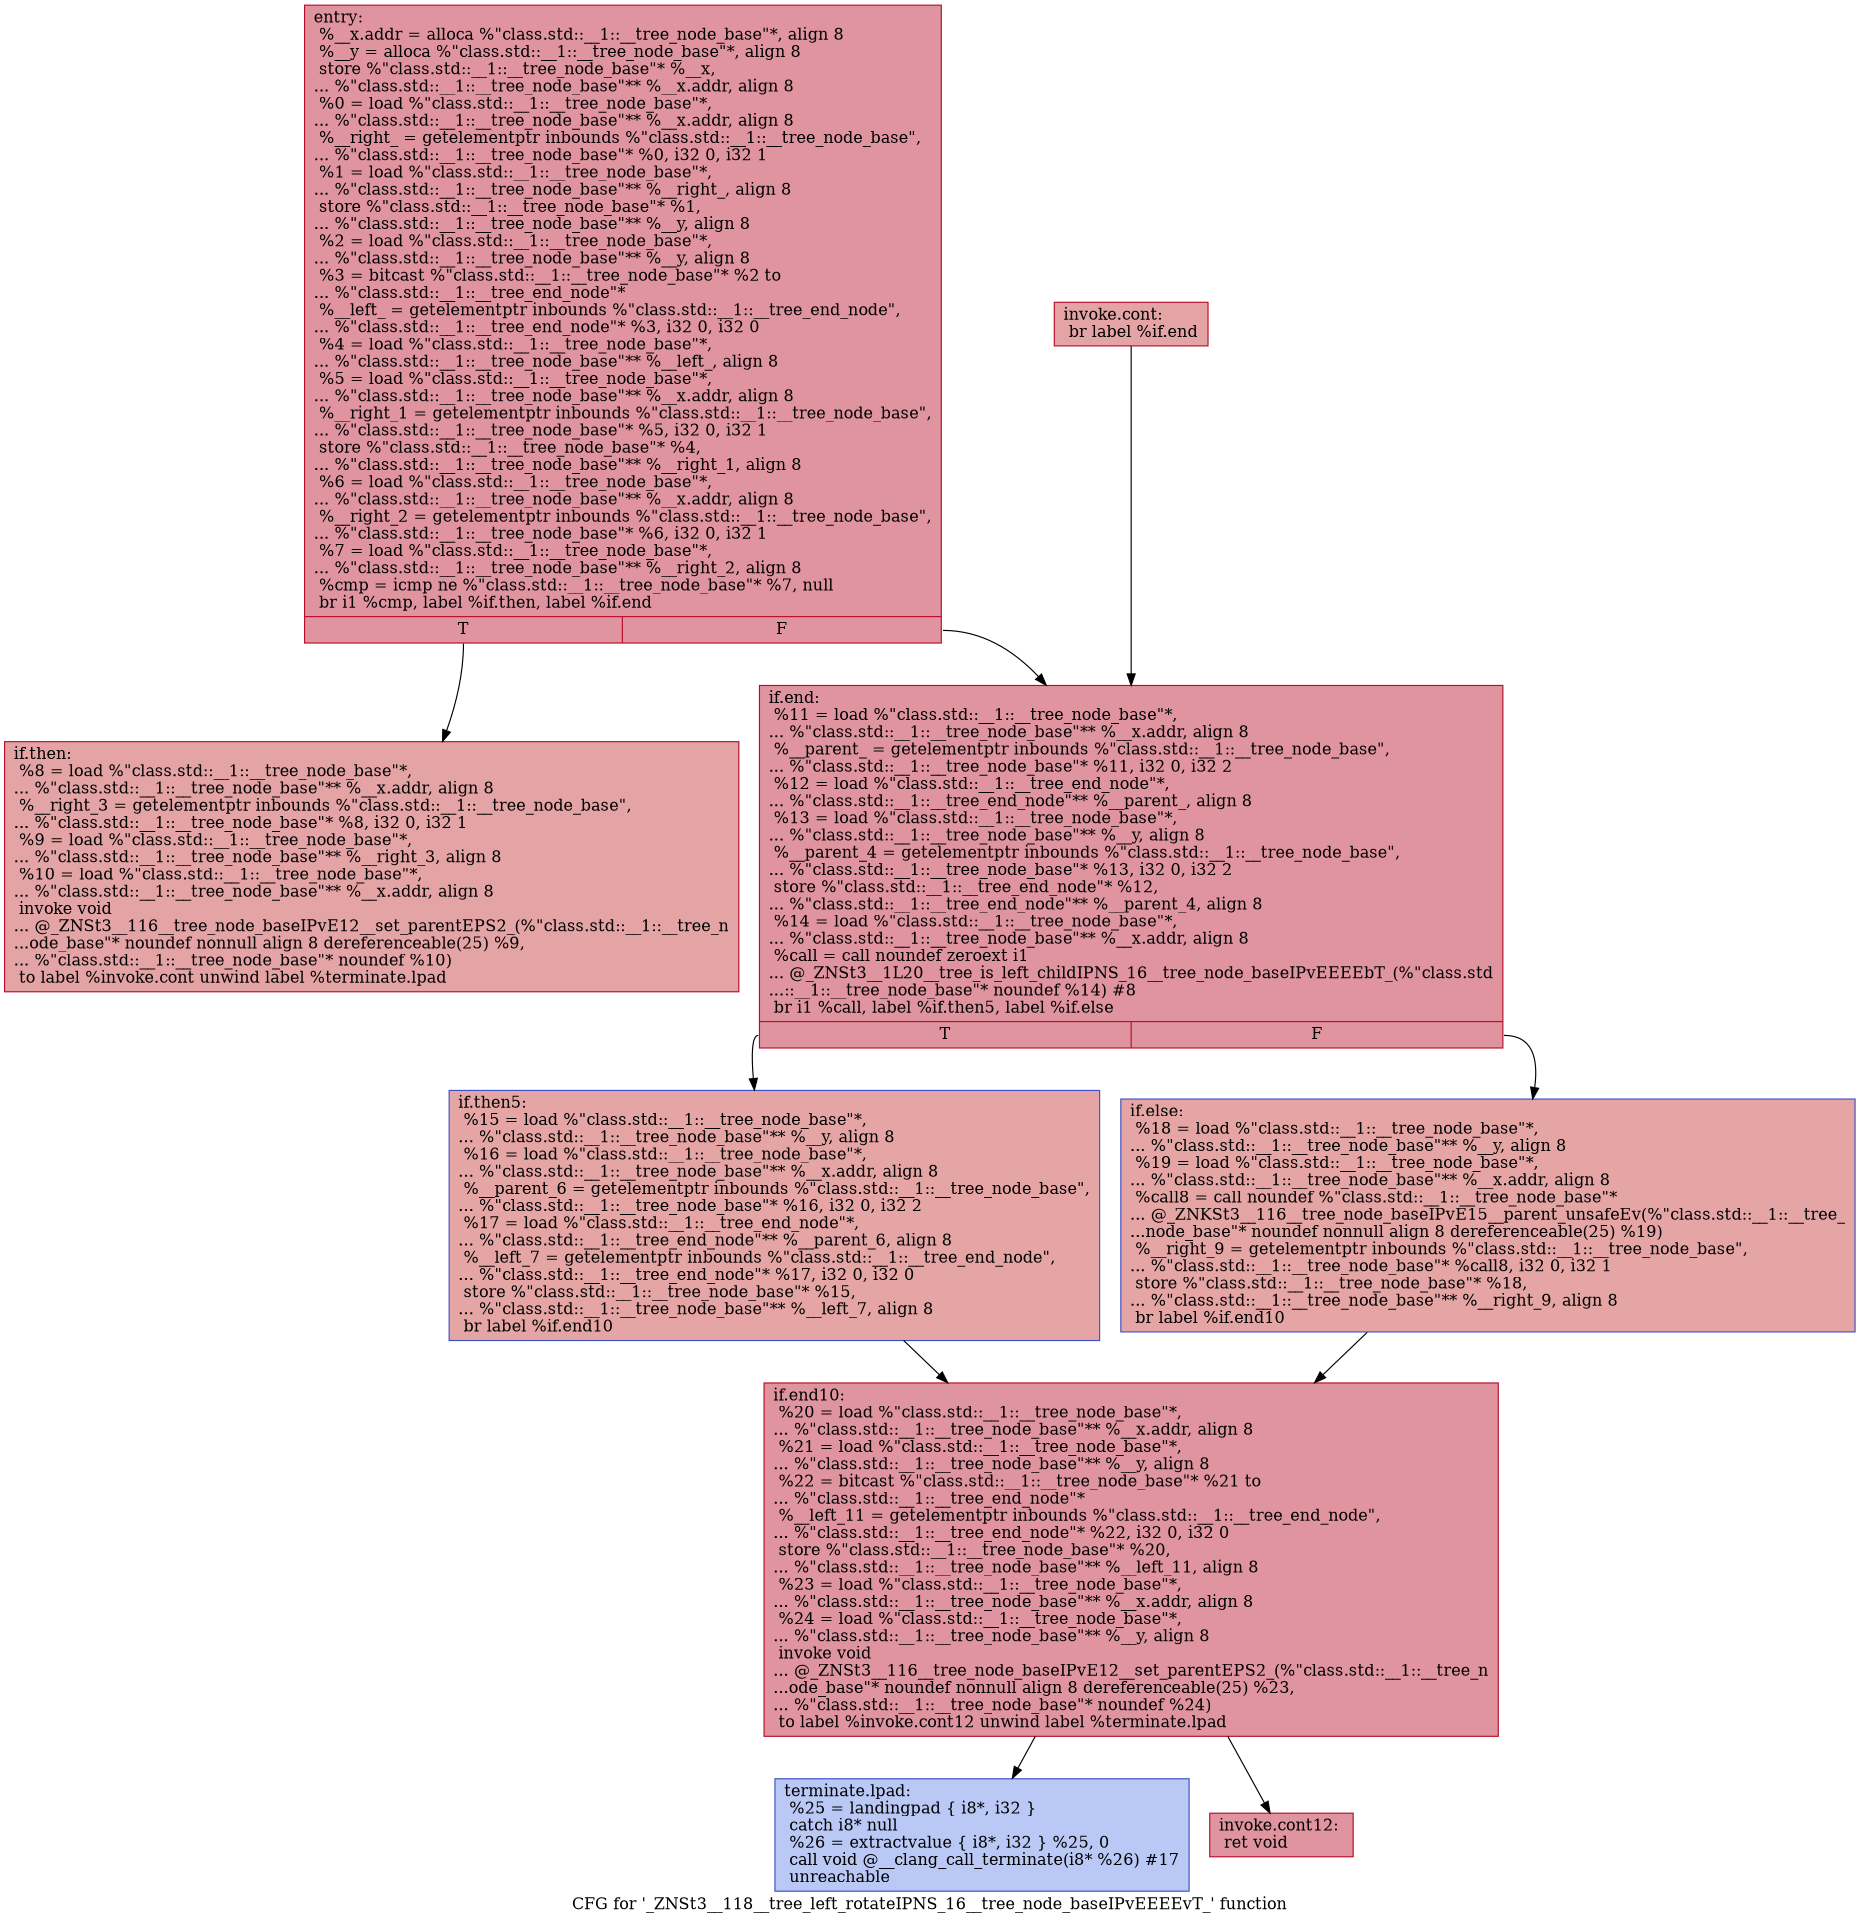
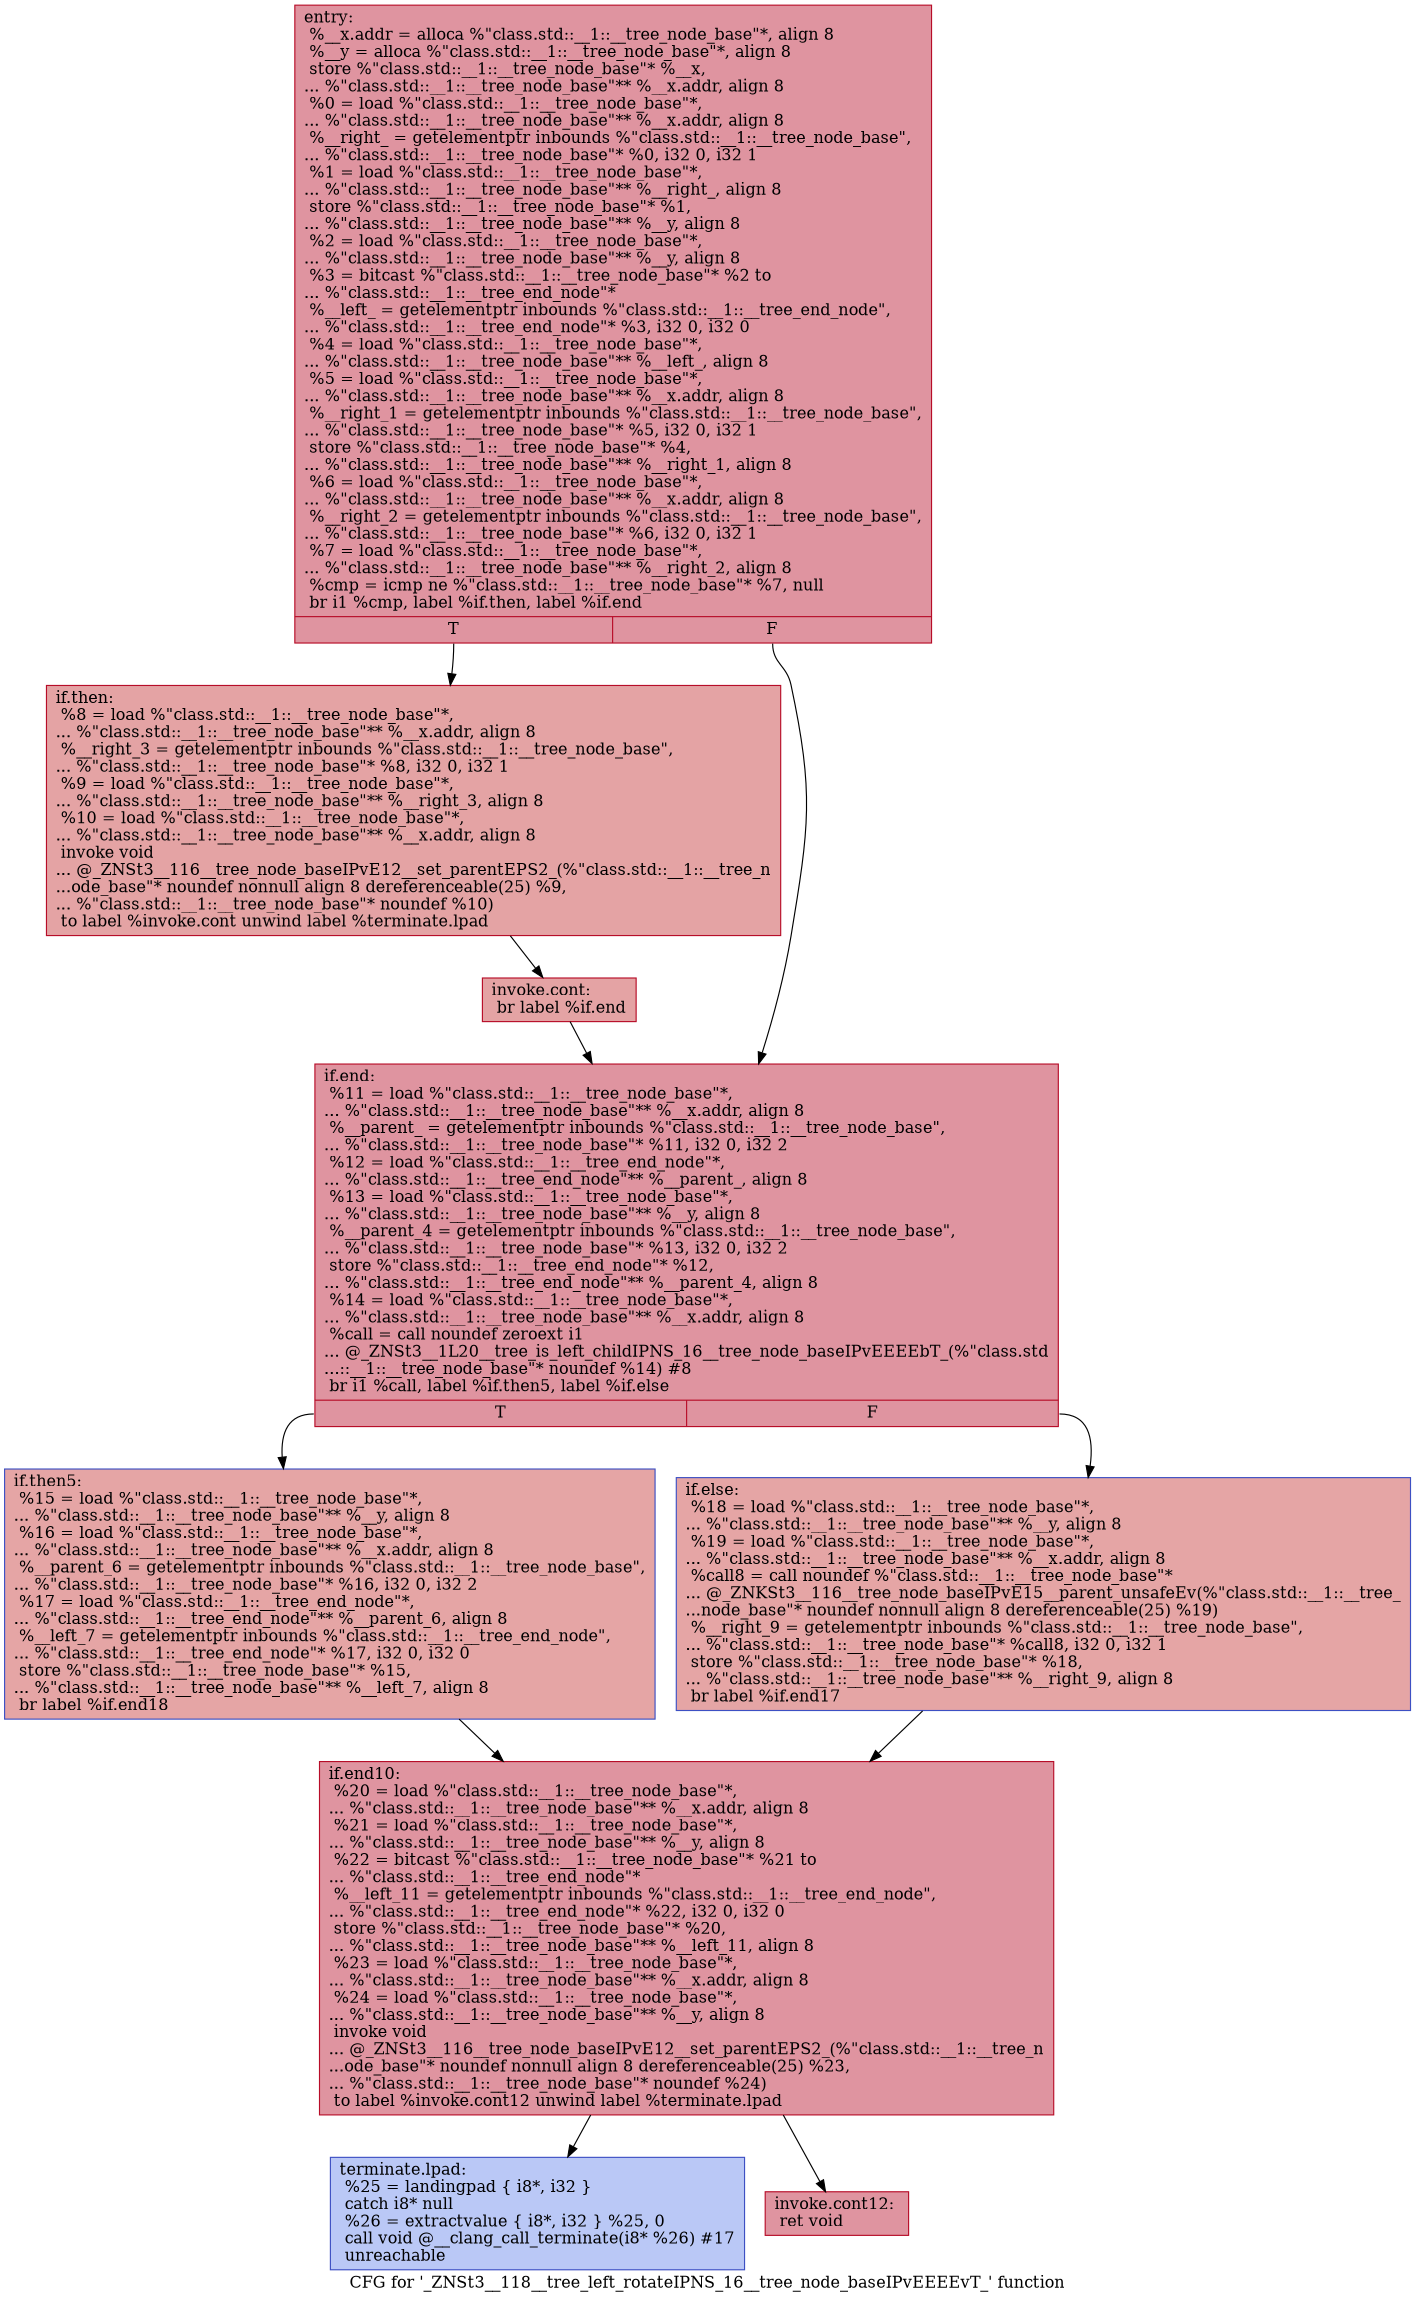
none -> (523, 952)
(1208, 1318) -> (763, 1697)
(536, 1327) -> (92, 1705)
